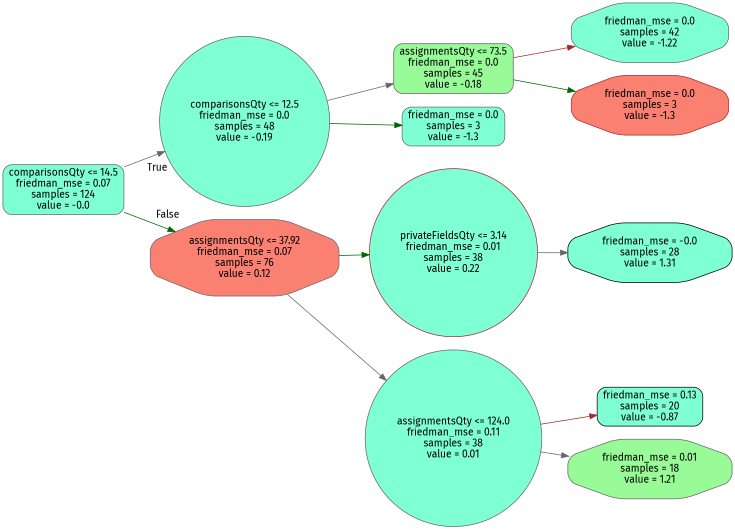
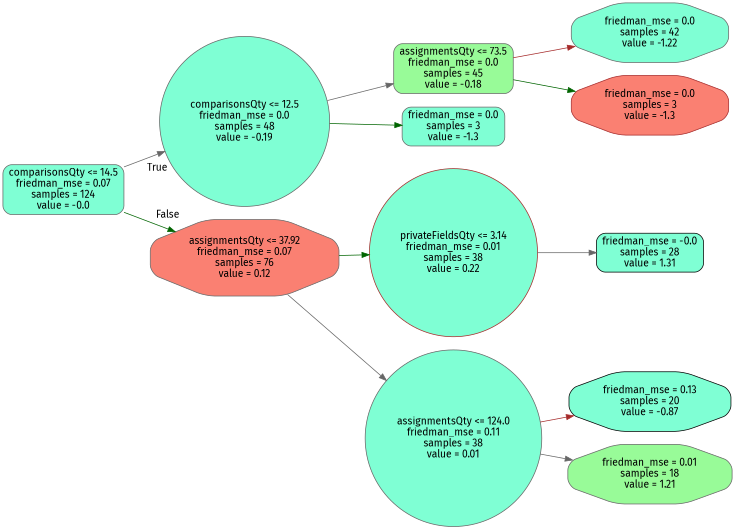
(650, 253) -> (650, 253)
(650, 407) -> (650, 402)
